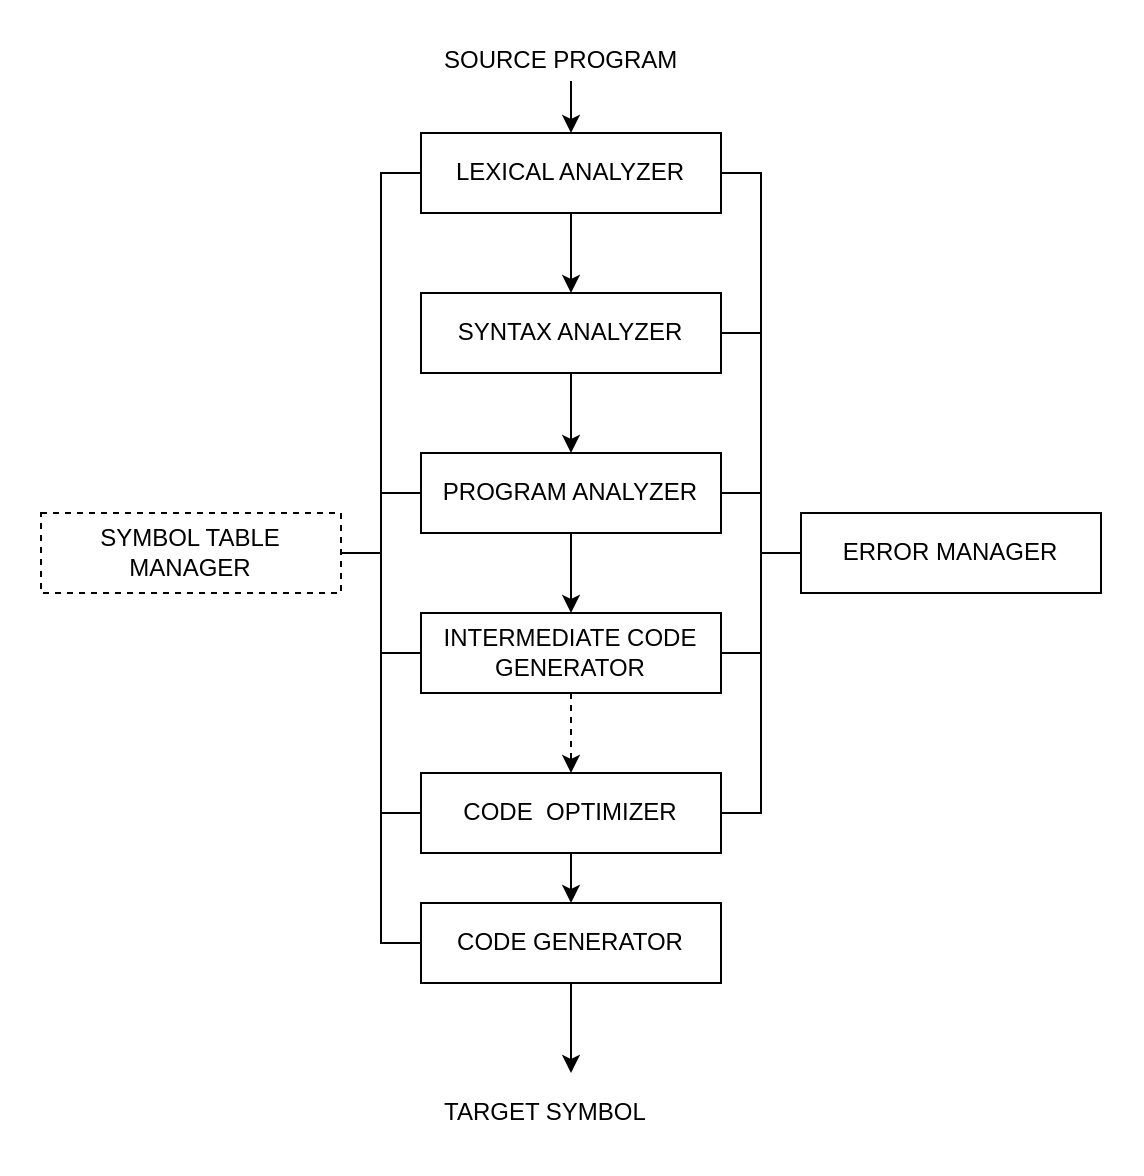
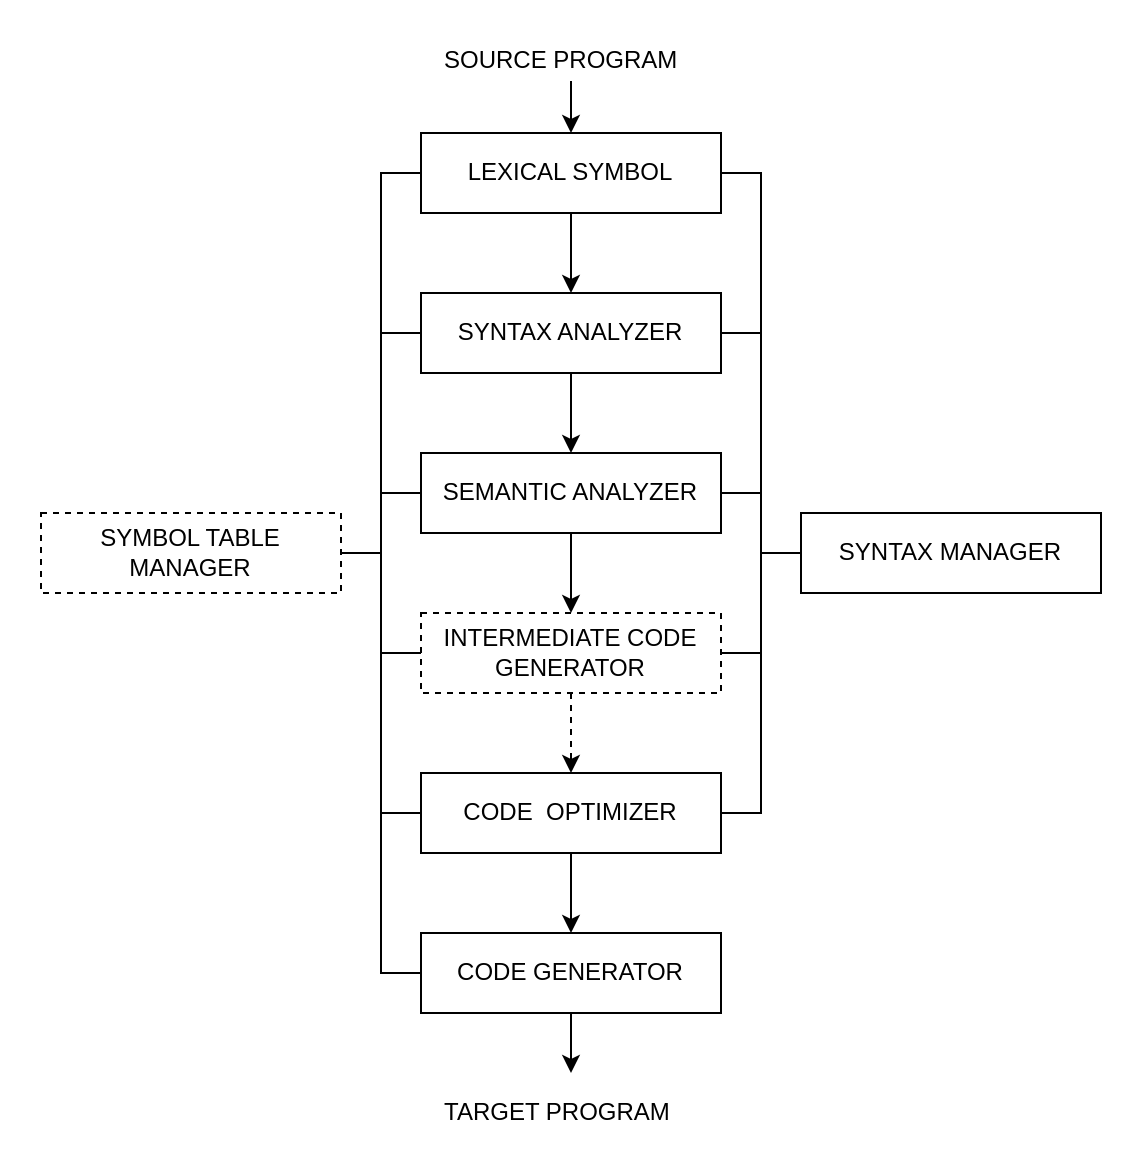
(571, 173) -> (571, 173)
none -> (402, 333)
(571, 493) -> (571, 493)
(951, 553) -> (951, 553)
(571, 653) -> (571, 653)
(571, 943) -> (571, 973)
(529, 1113) -> (536, 1113)
